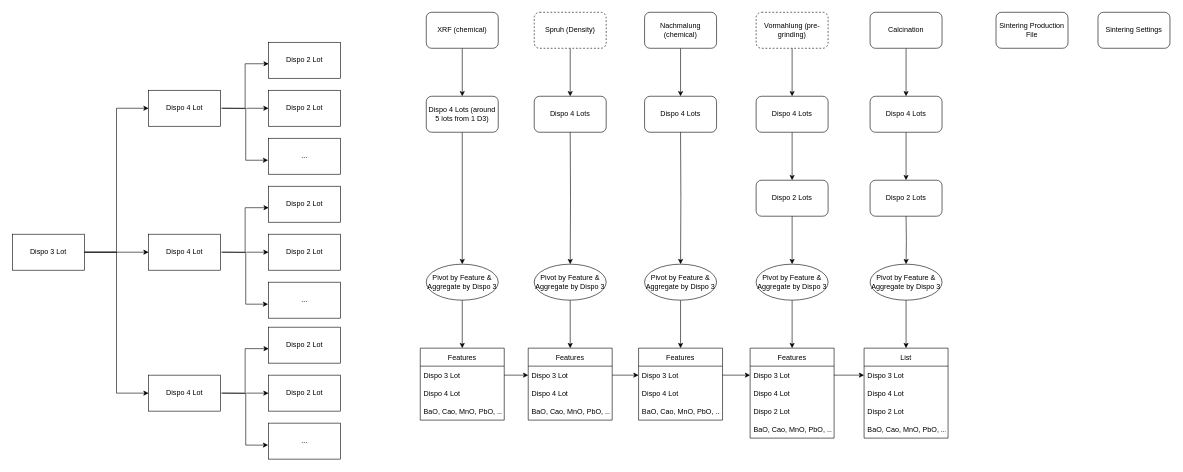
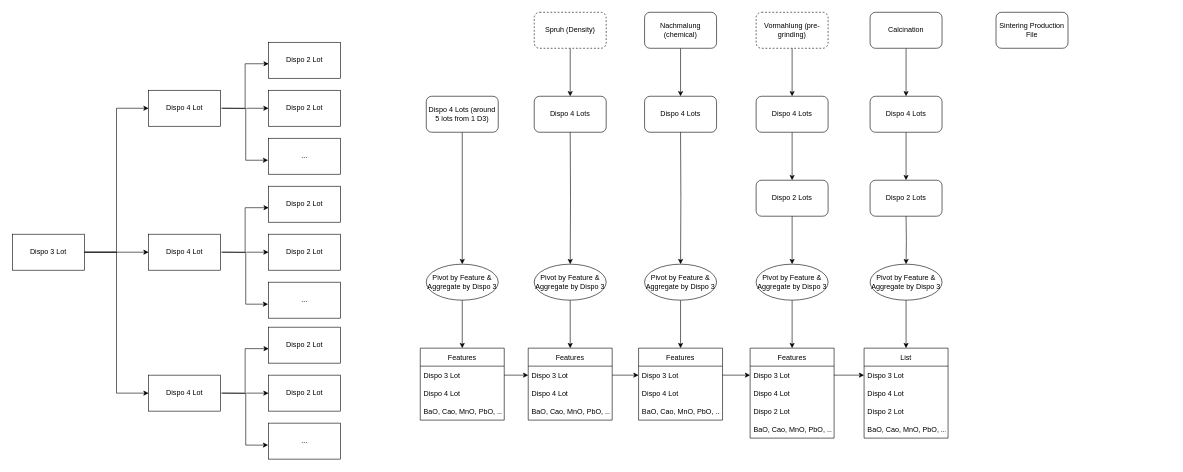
(462, 30) -> none
(1134, 30) -> none
(462, 90) -> none
